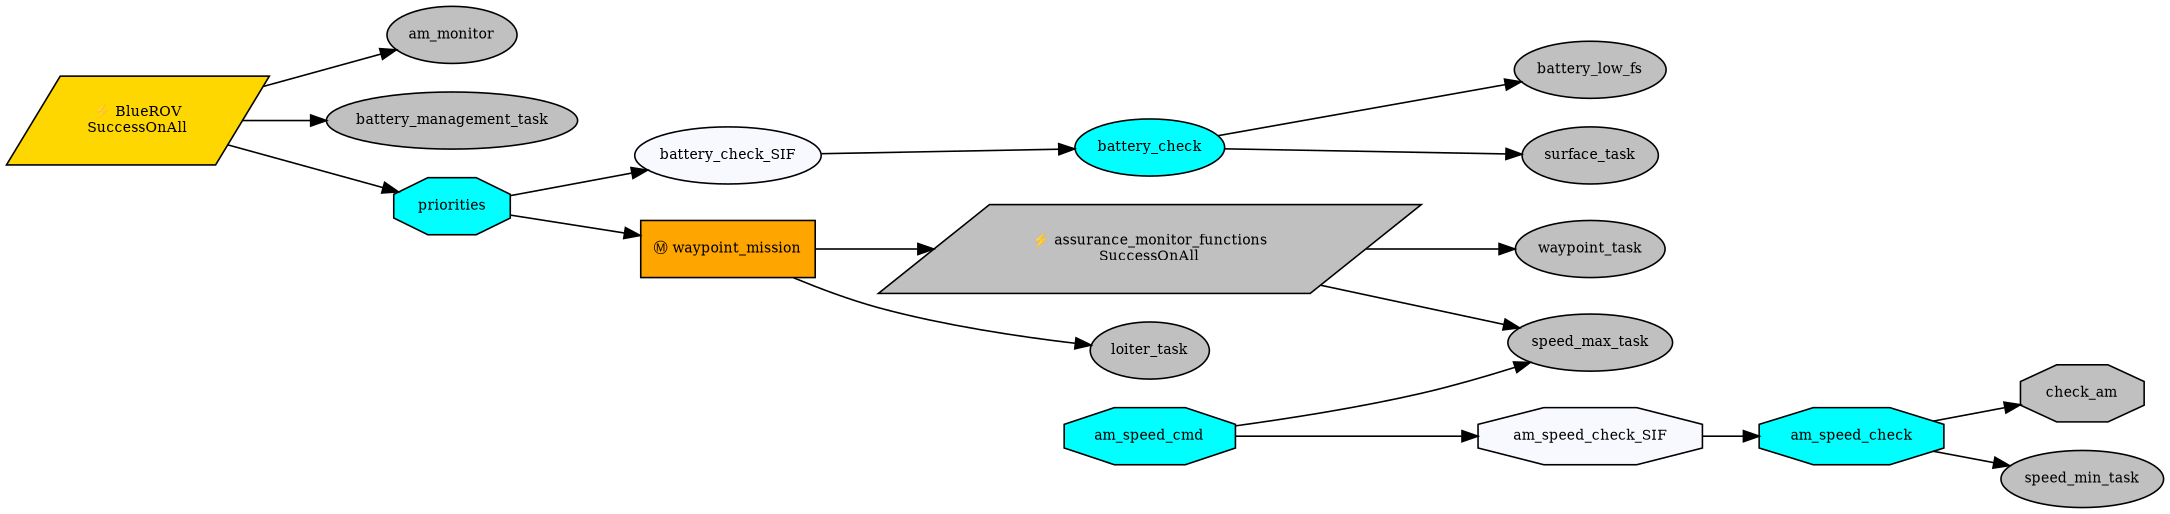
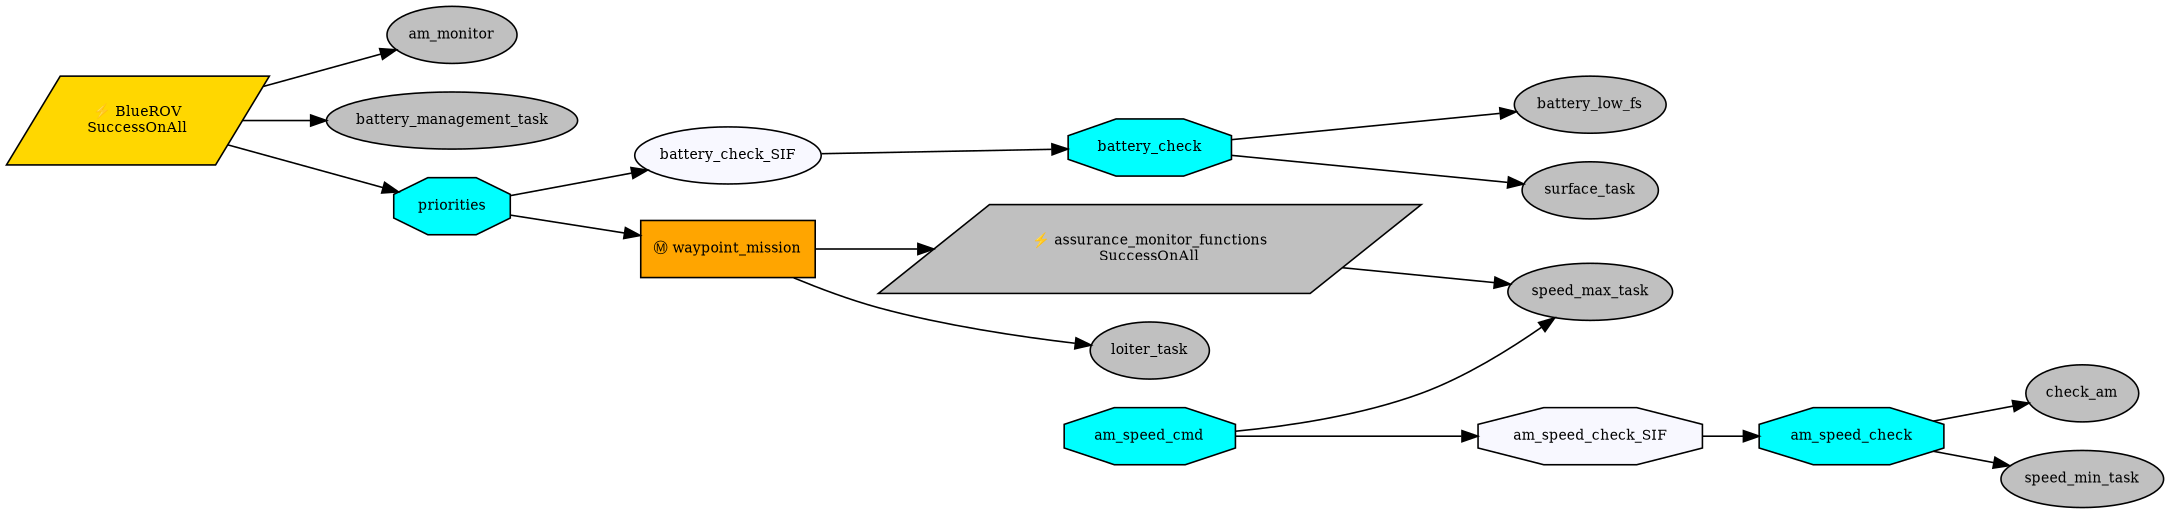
(1150, 148) -> (1150, 148)
(1590, 249) -> none
(2082, 393) -> (2082, 393)
